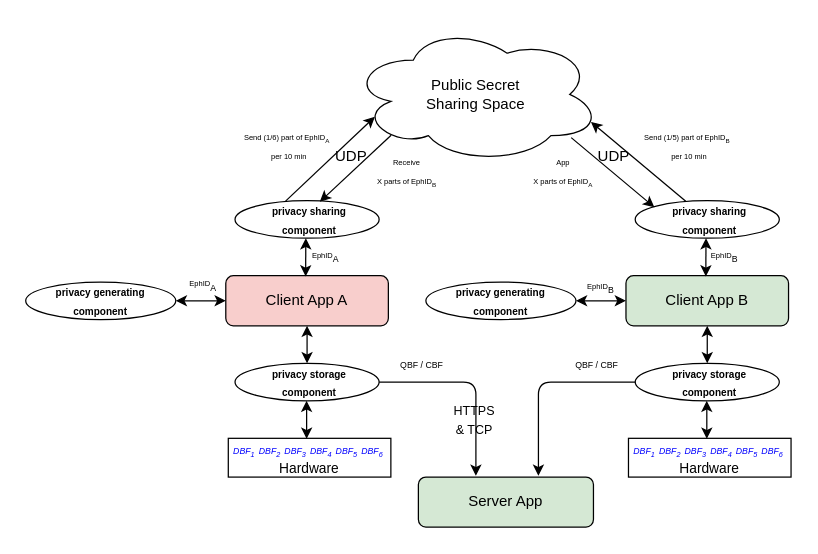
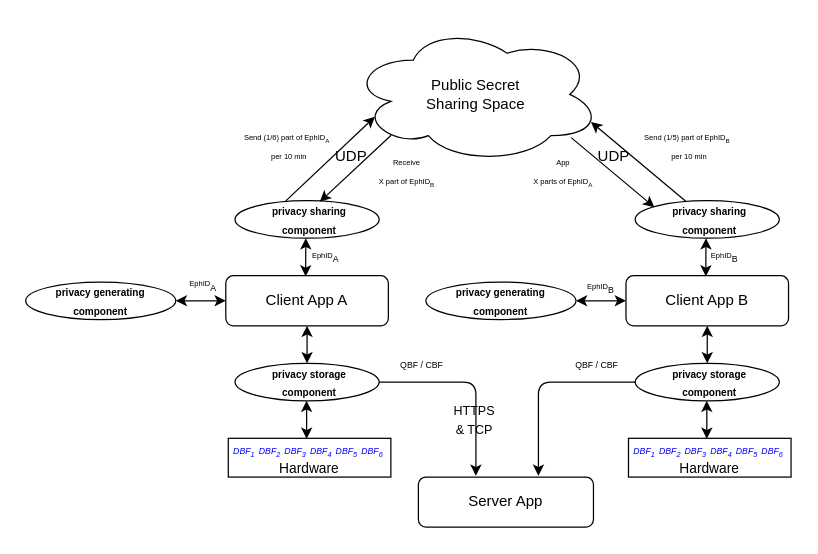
(407, 169) -> (407, 169)
(307, 301) -> (307, 301)
(707, 301) -> (707, 301)
(506, 502) -> (506, 502)
